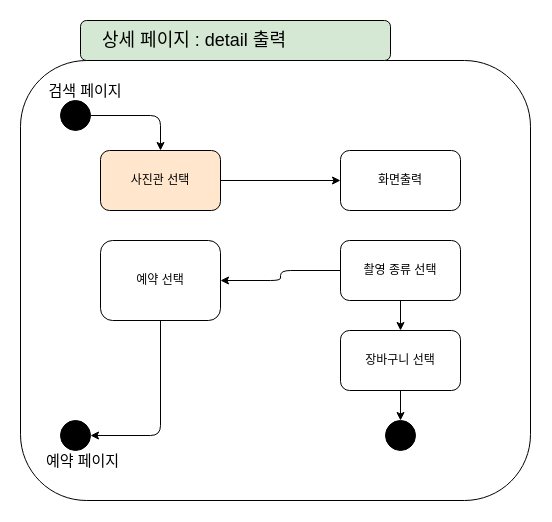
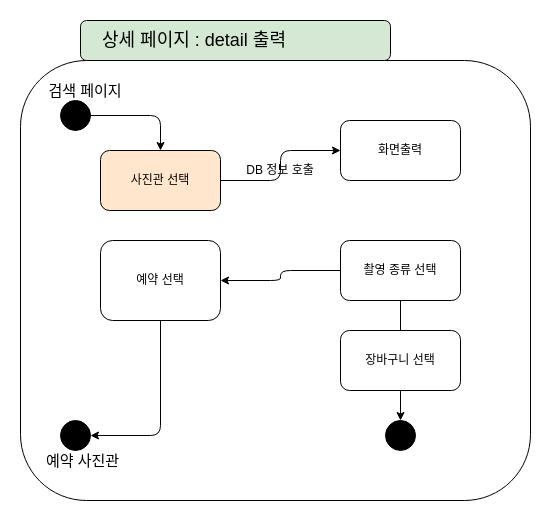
none -> (281, 171)
(401, 181) -> (401, 151)
(401, 322) -> (401, 325)
(83, 461) -> (83, 461)
